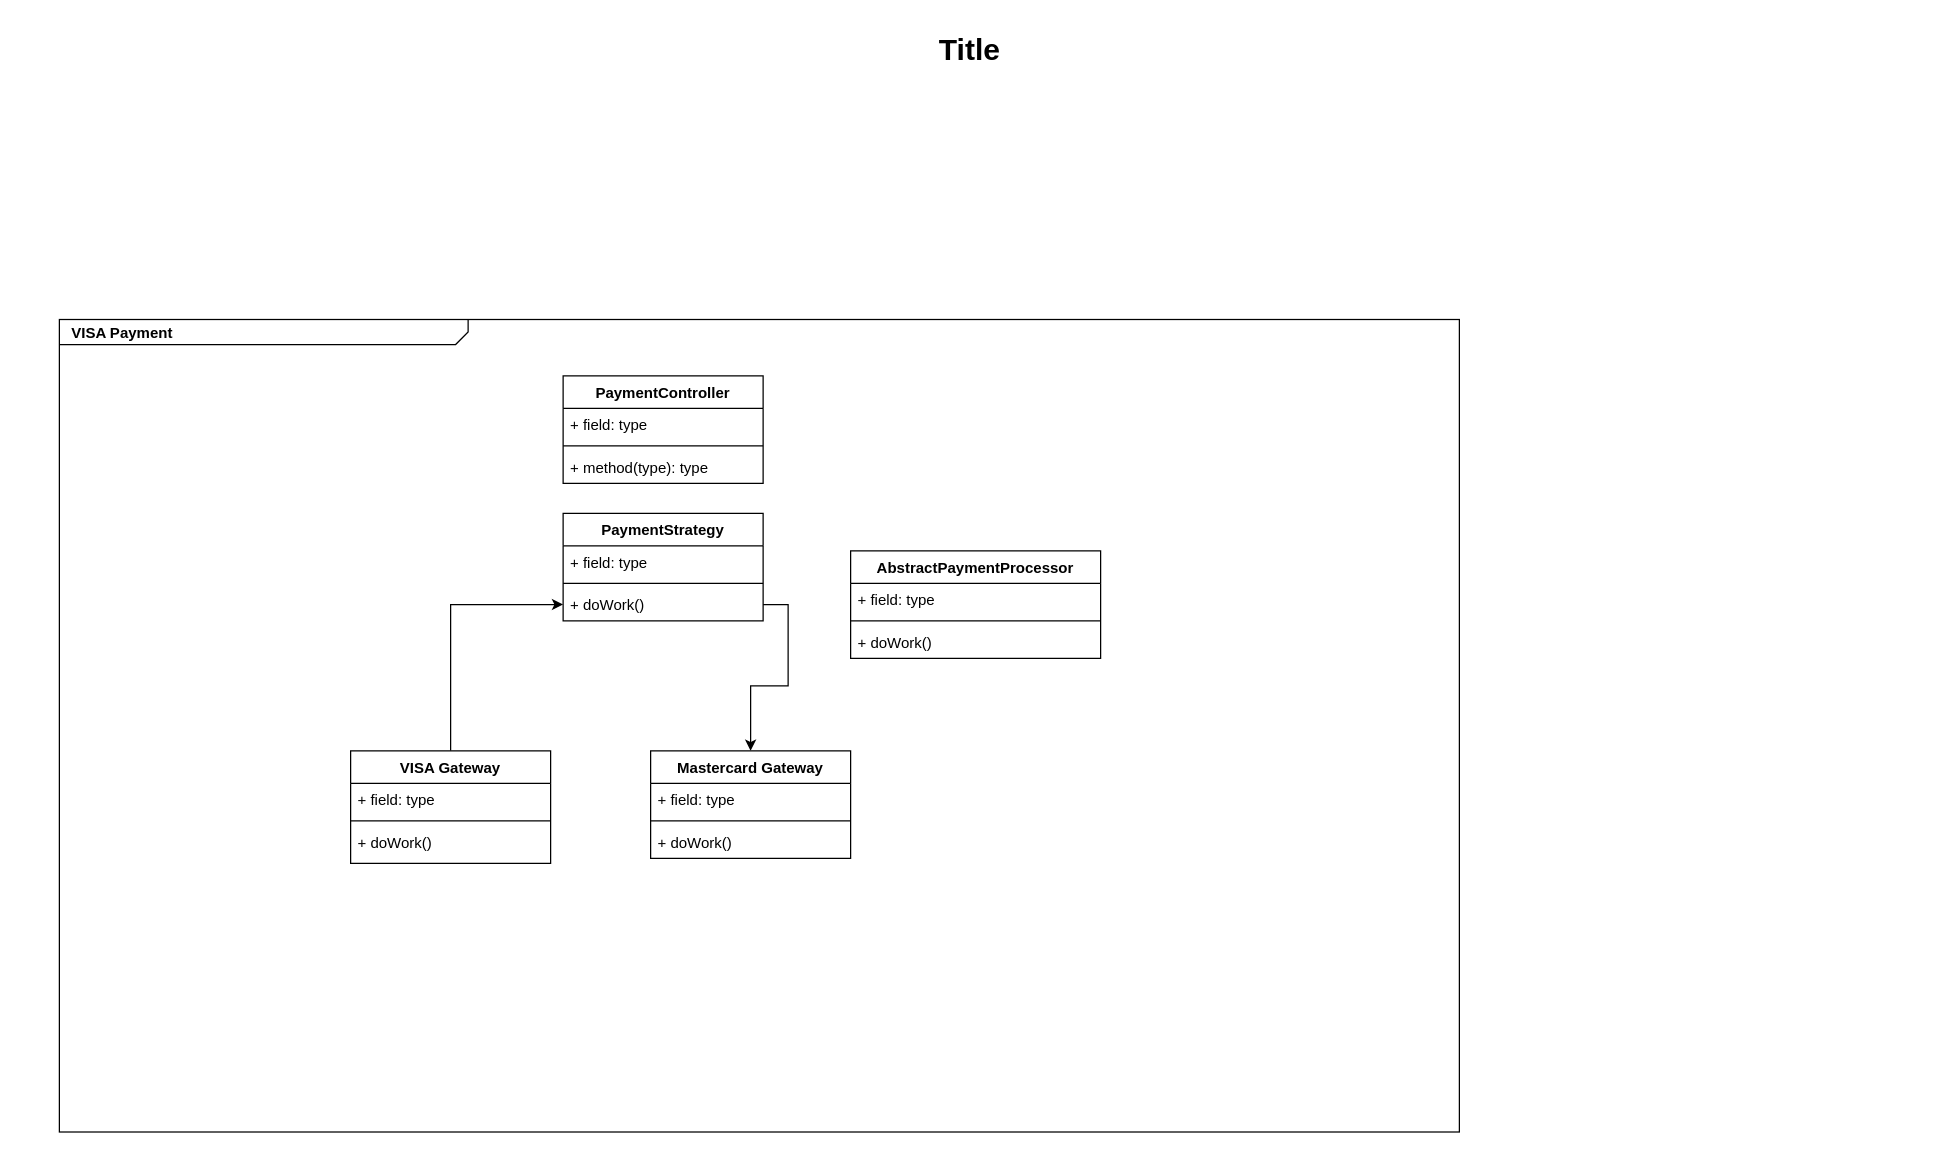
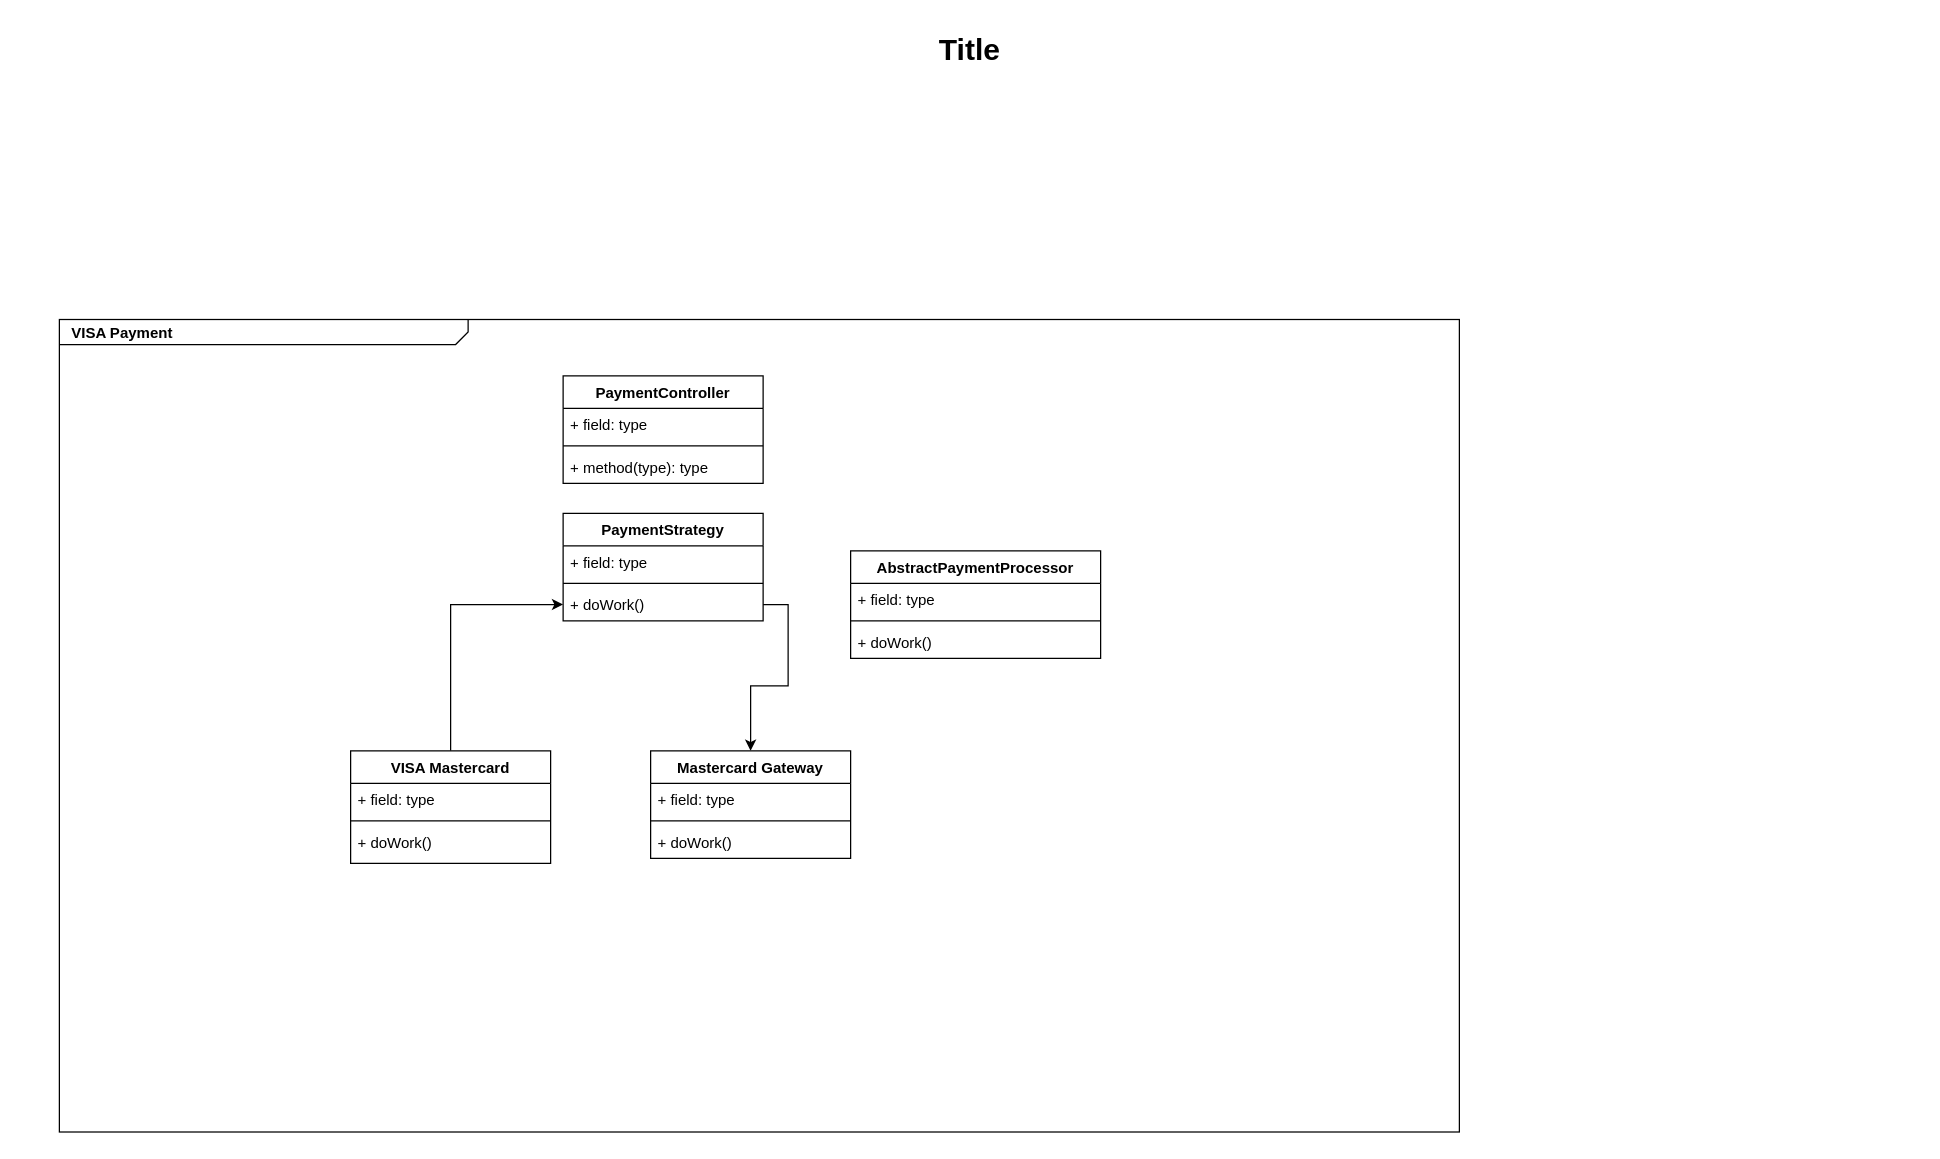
(450, 768) -> (450, 768)
